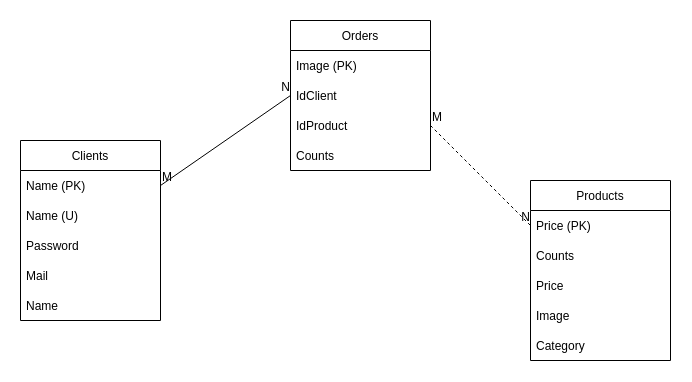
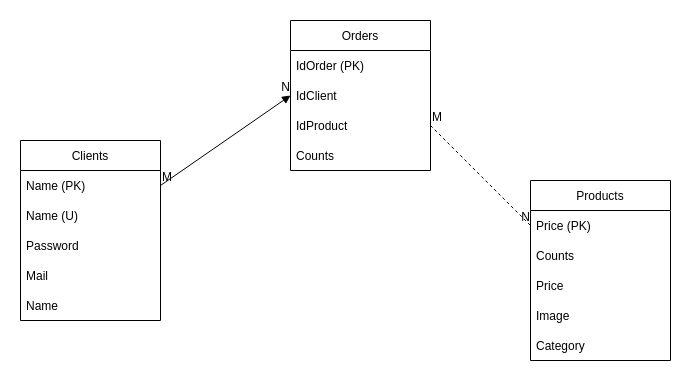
(328, 66) -> (335, 66)
(285, 99) -> (283, 101)
